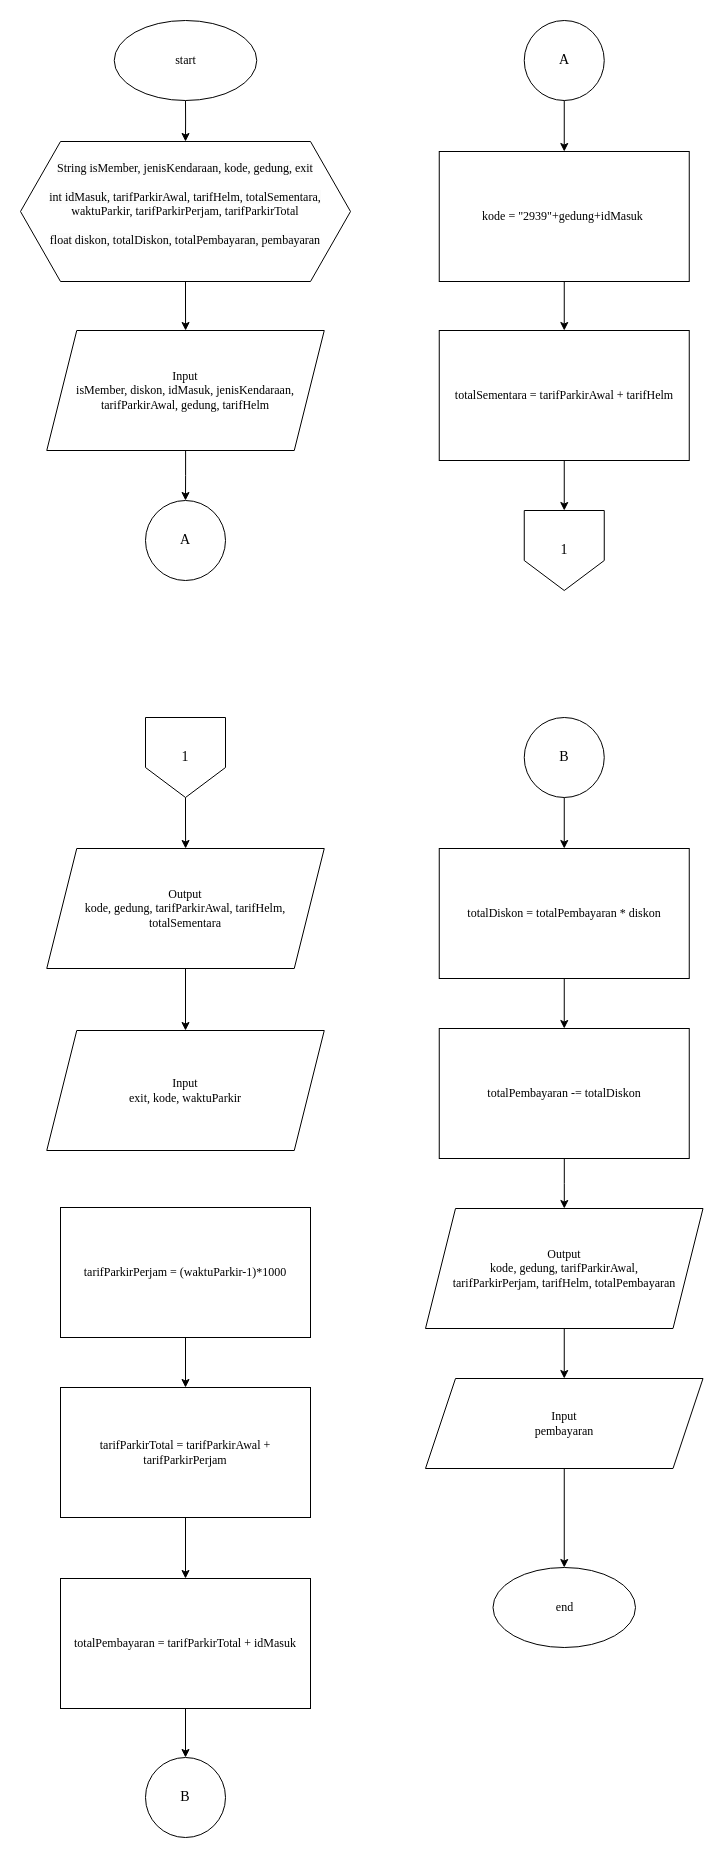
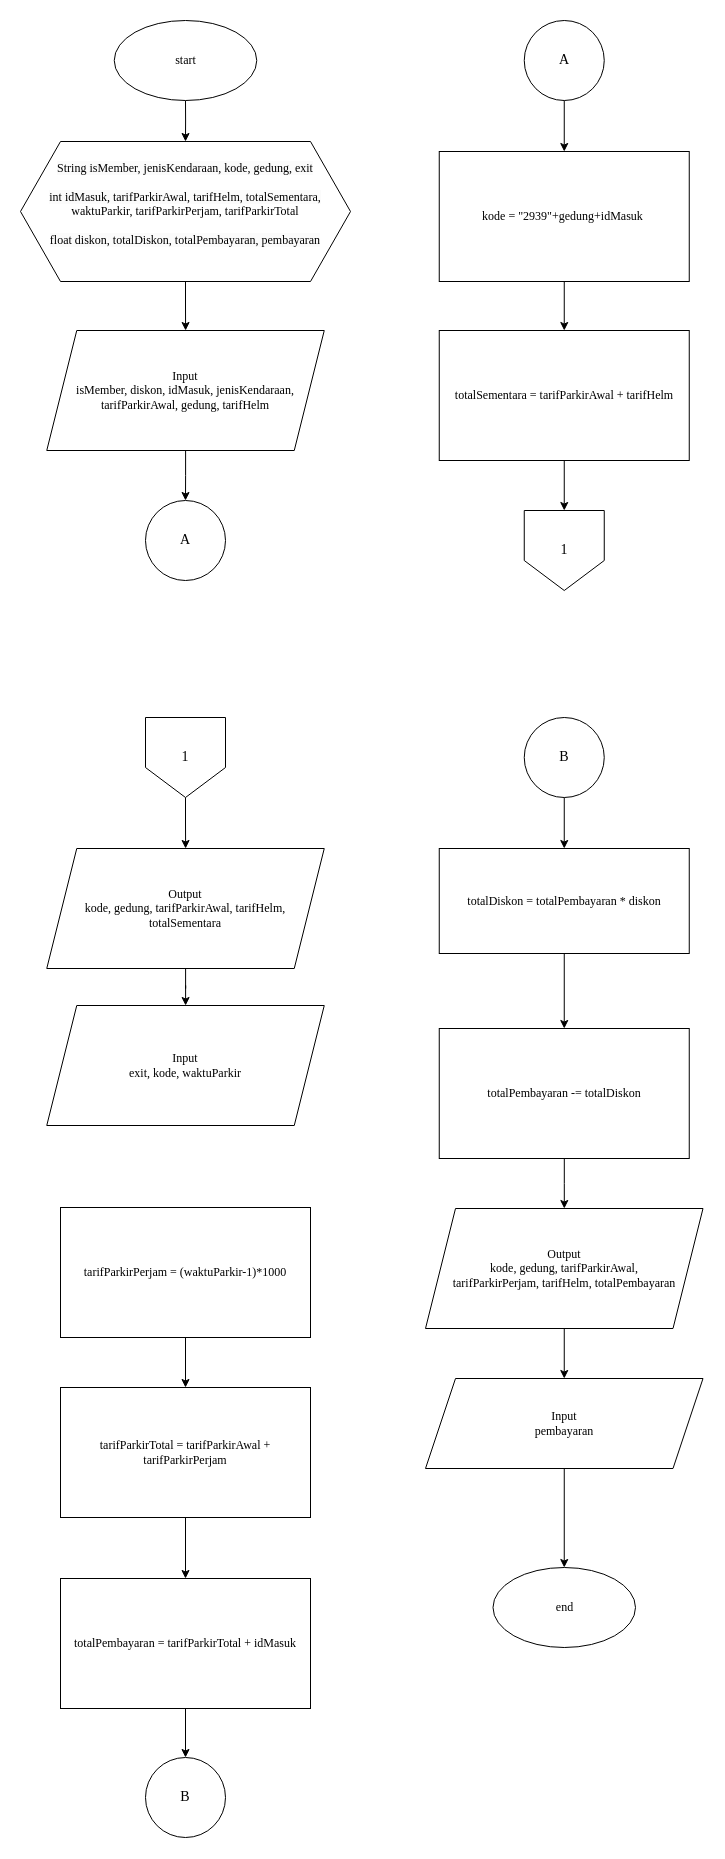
(564, 914) -> (564, 901)
(186, 1091) -> (186, 1066)
